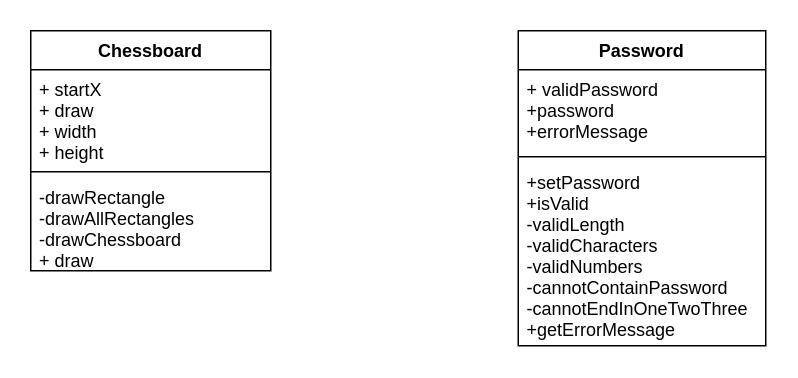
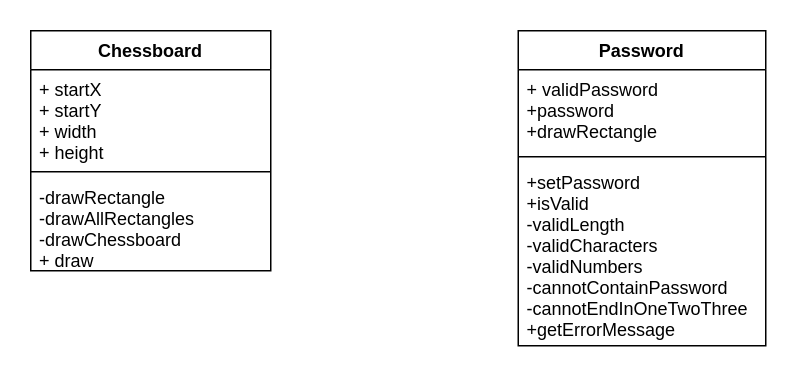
(77, 90) -> (77, 90)
(595, 90) -> (595, 90)
